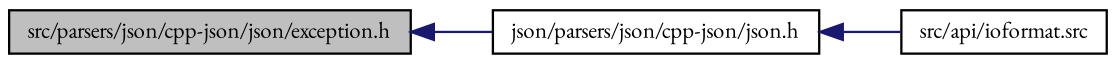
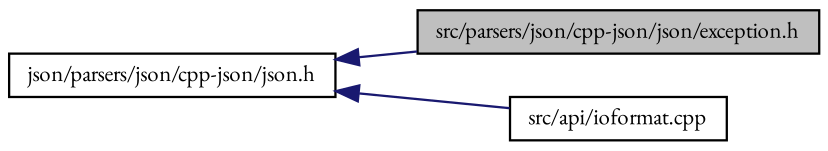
(463, 32) -> (388, 54)
(1004, 32) -> (618, 119)
